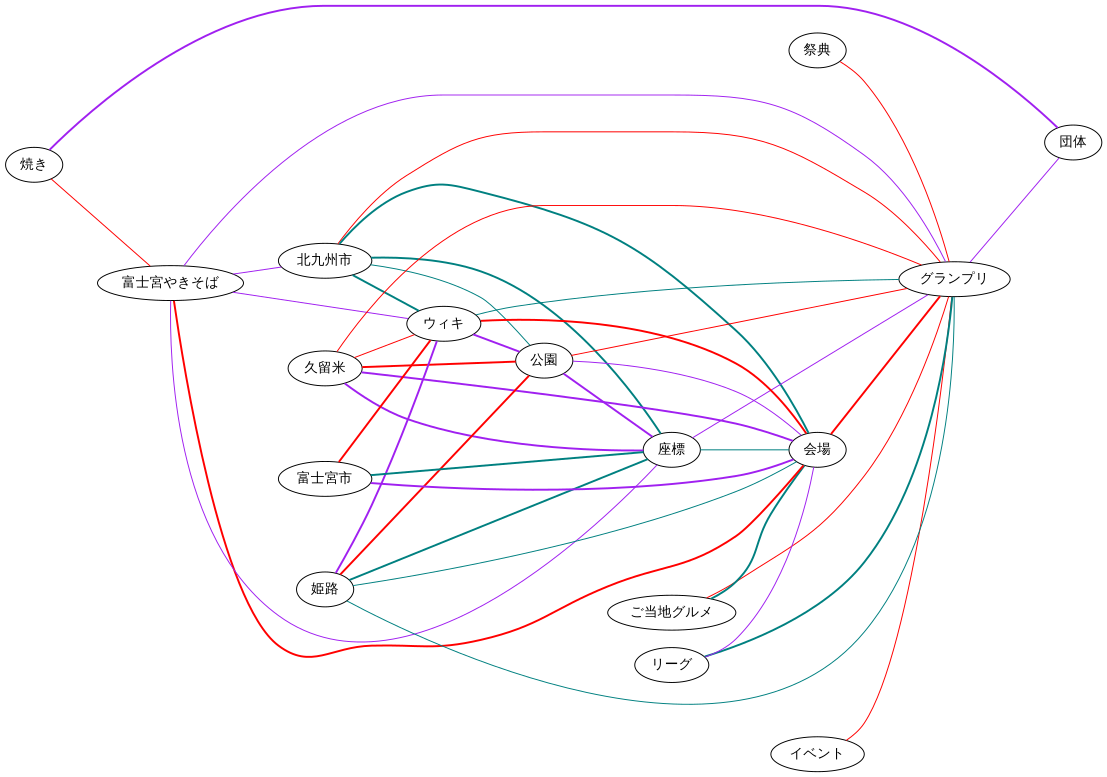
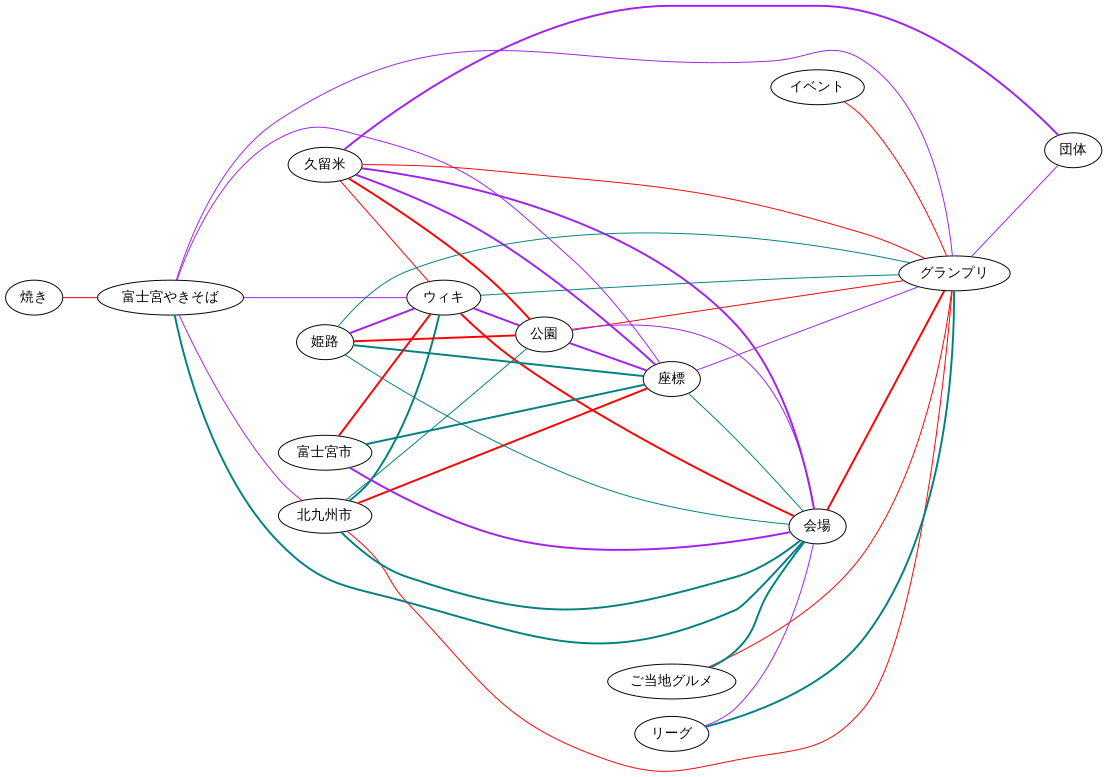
(550, 6) -> (703, 6)
(818, 50) -> none
(547, 308) -> (495, 449)
(359, 647) -> (425, 607)
